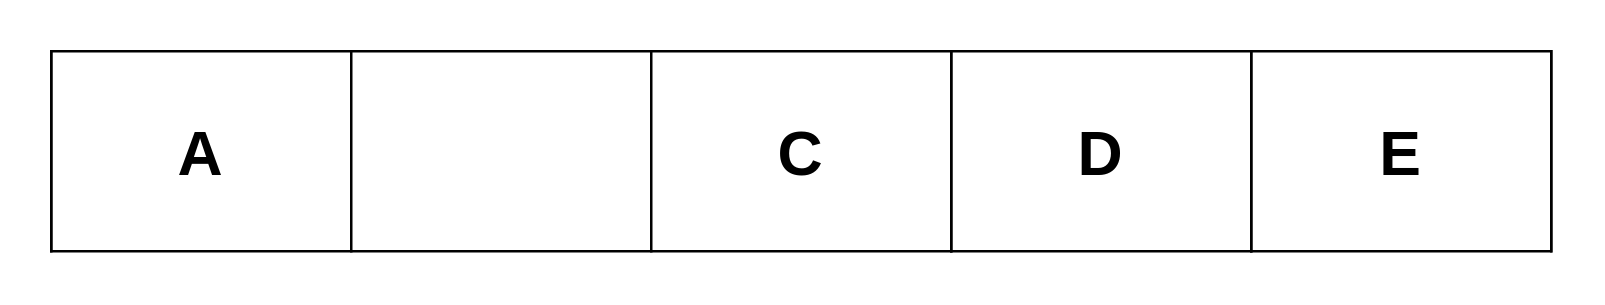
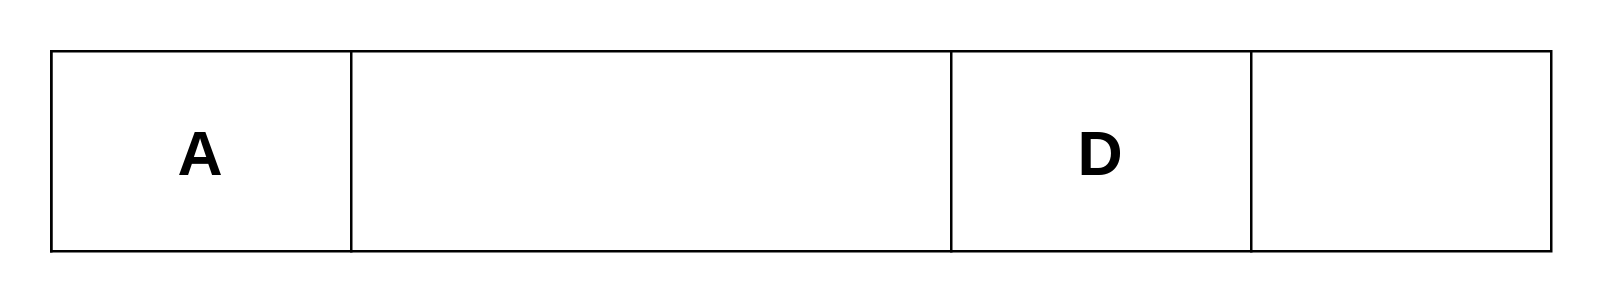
(801, 151) -> none
(1401, 151) -> none
